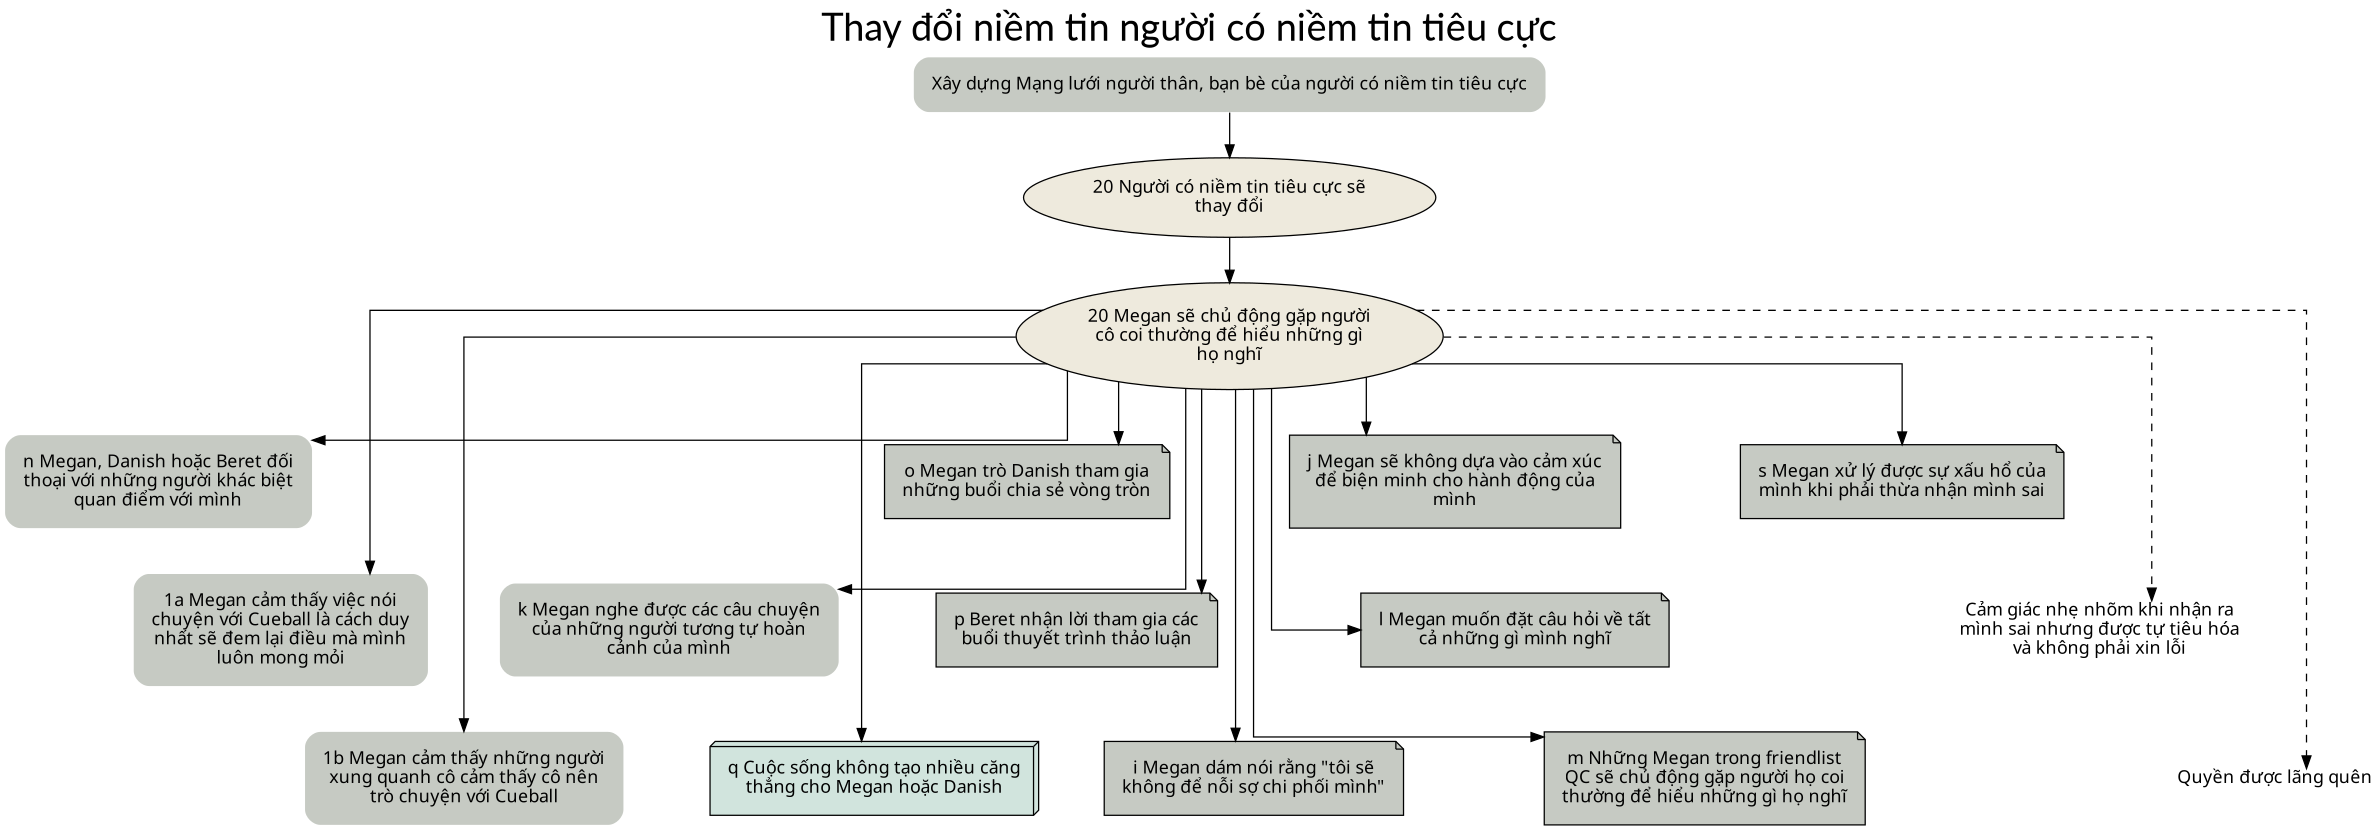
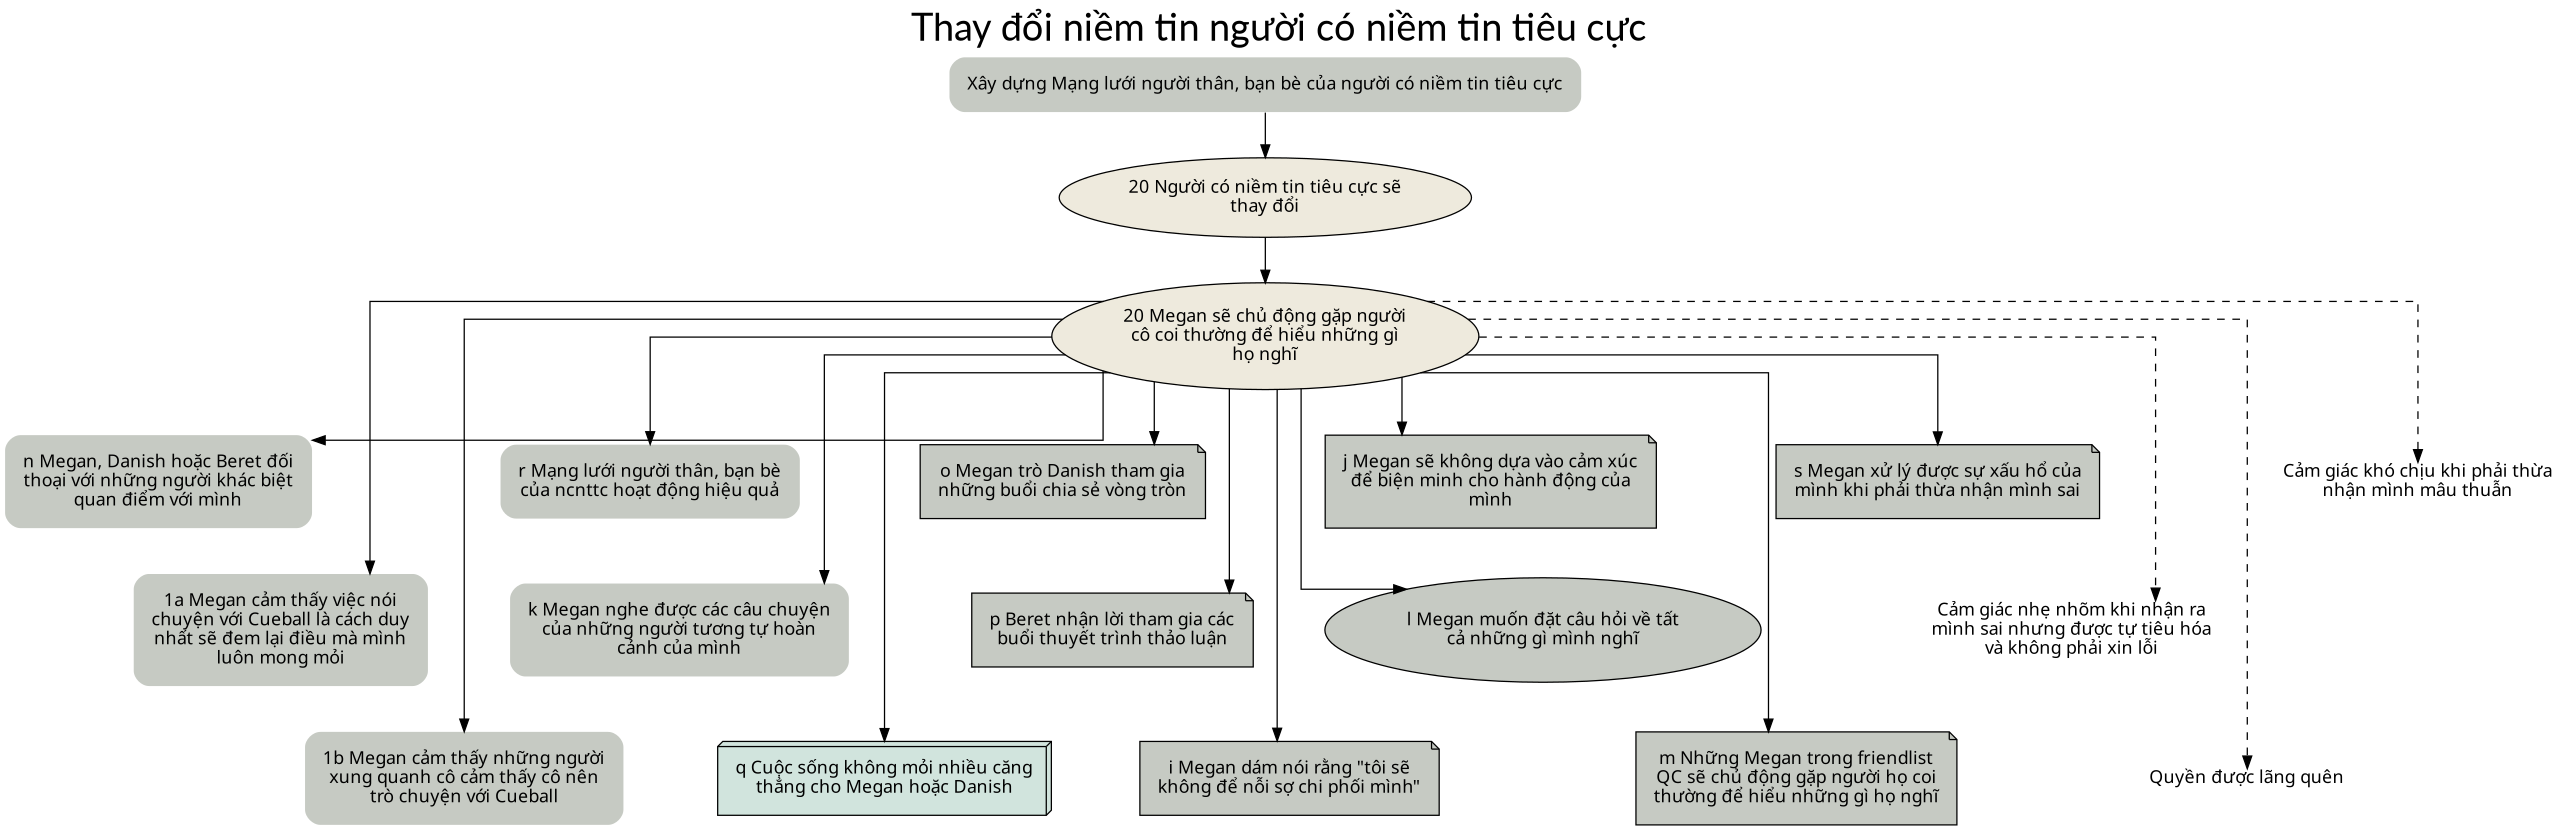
none -> (650, 482)
none -> (2418, 482)
(1515, 630) -> (1543, 630)
(874, 778) -> (885, 778)
